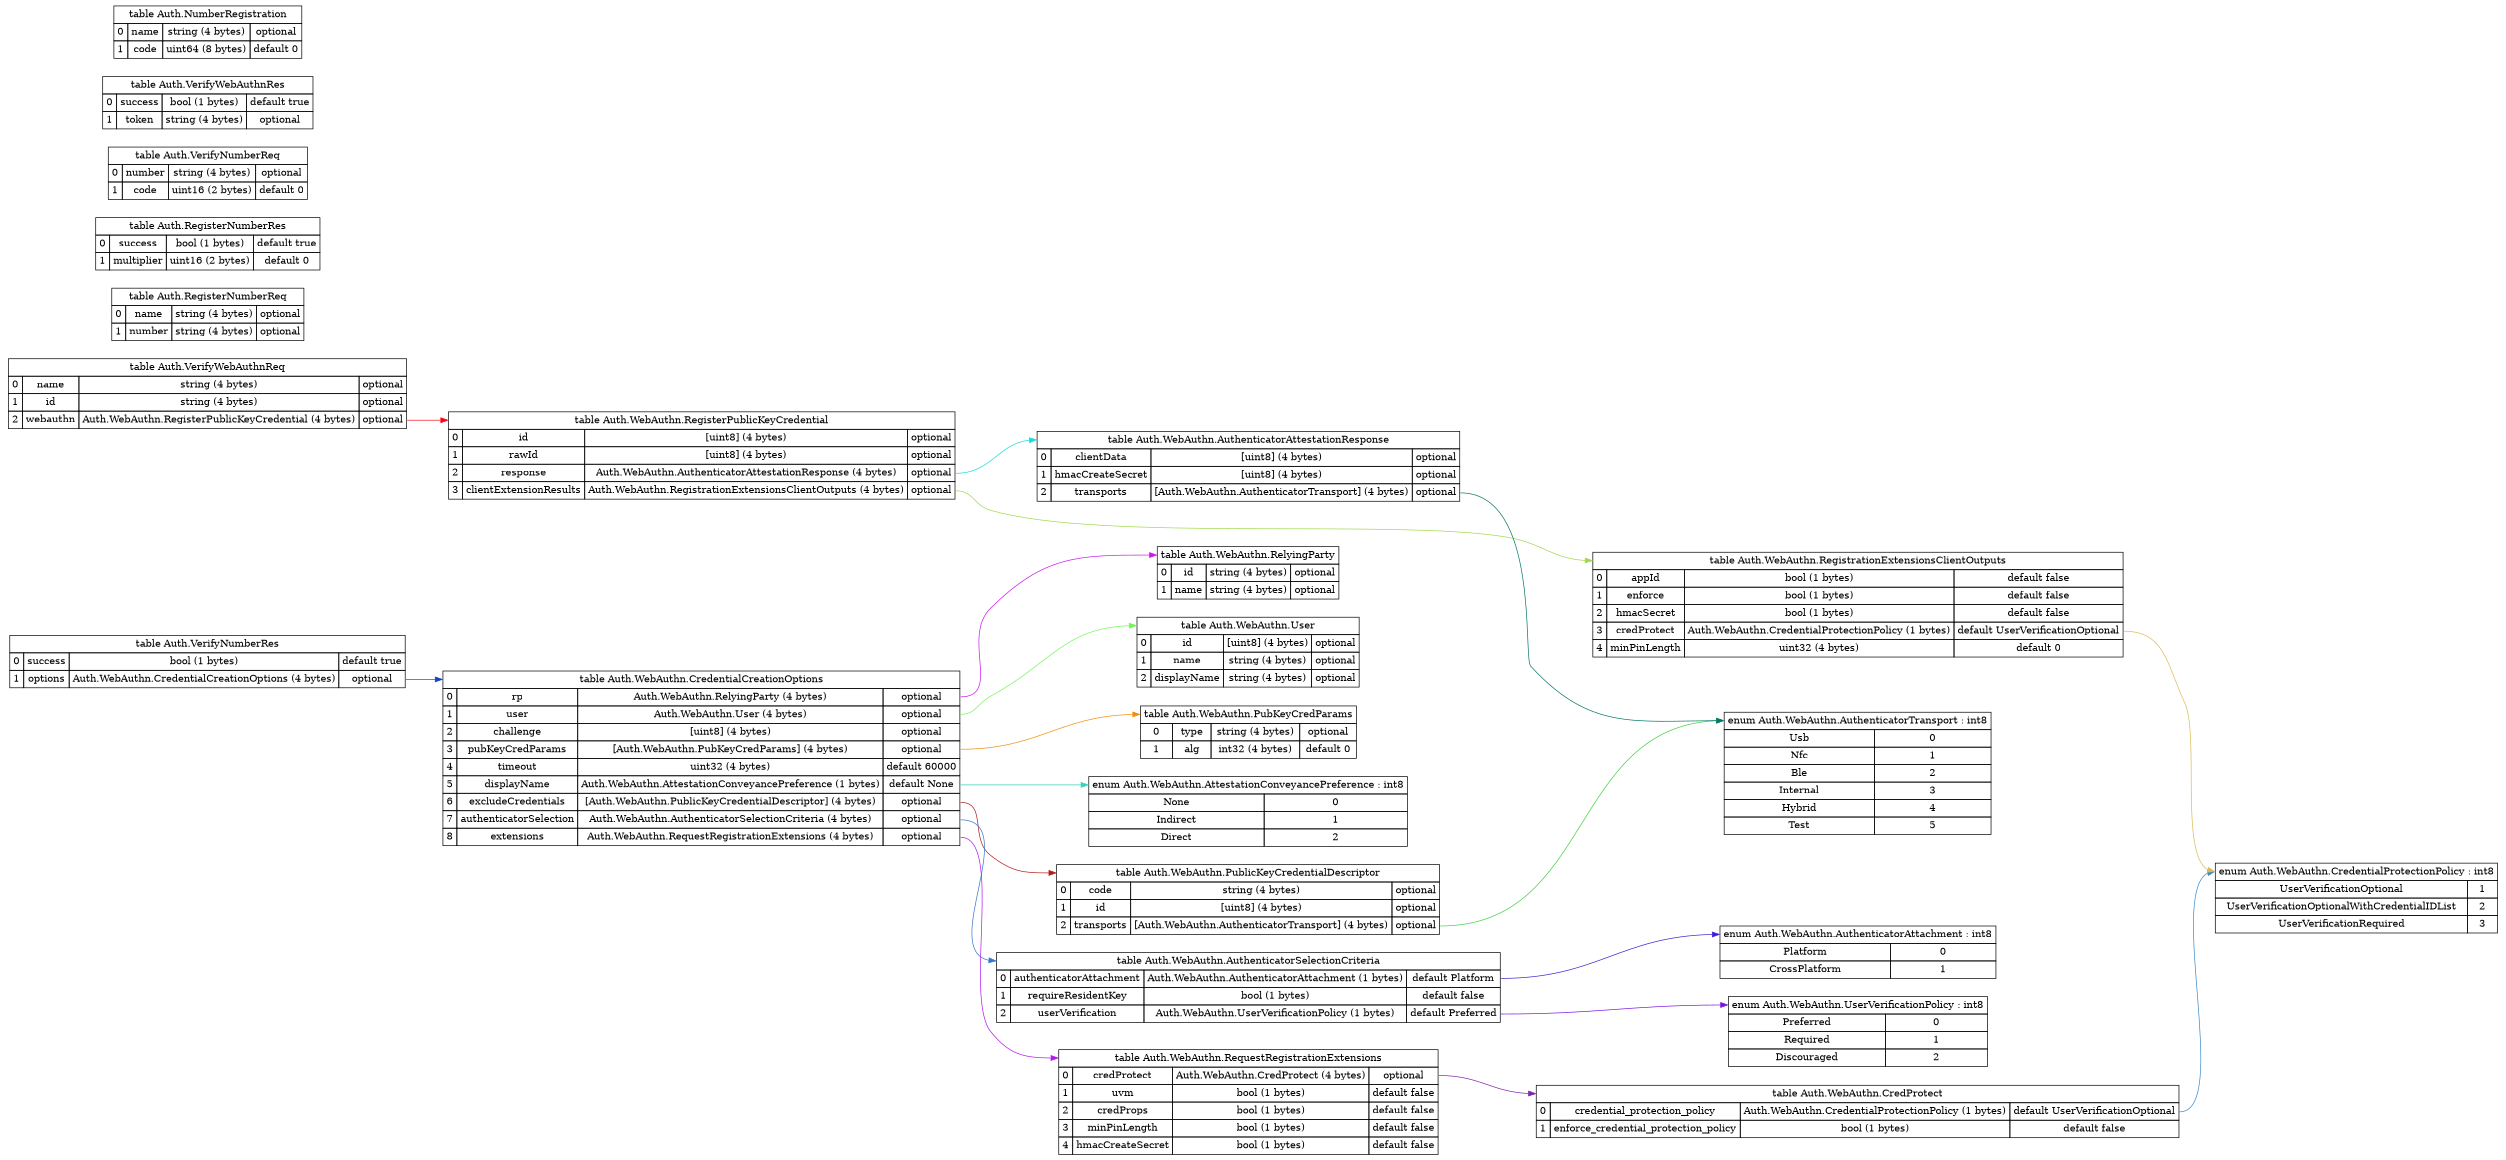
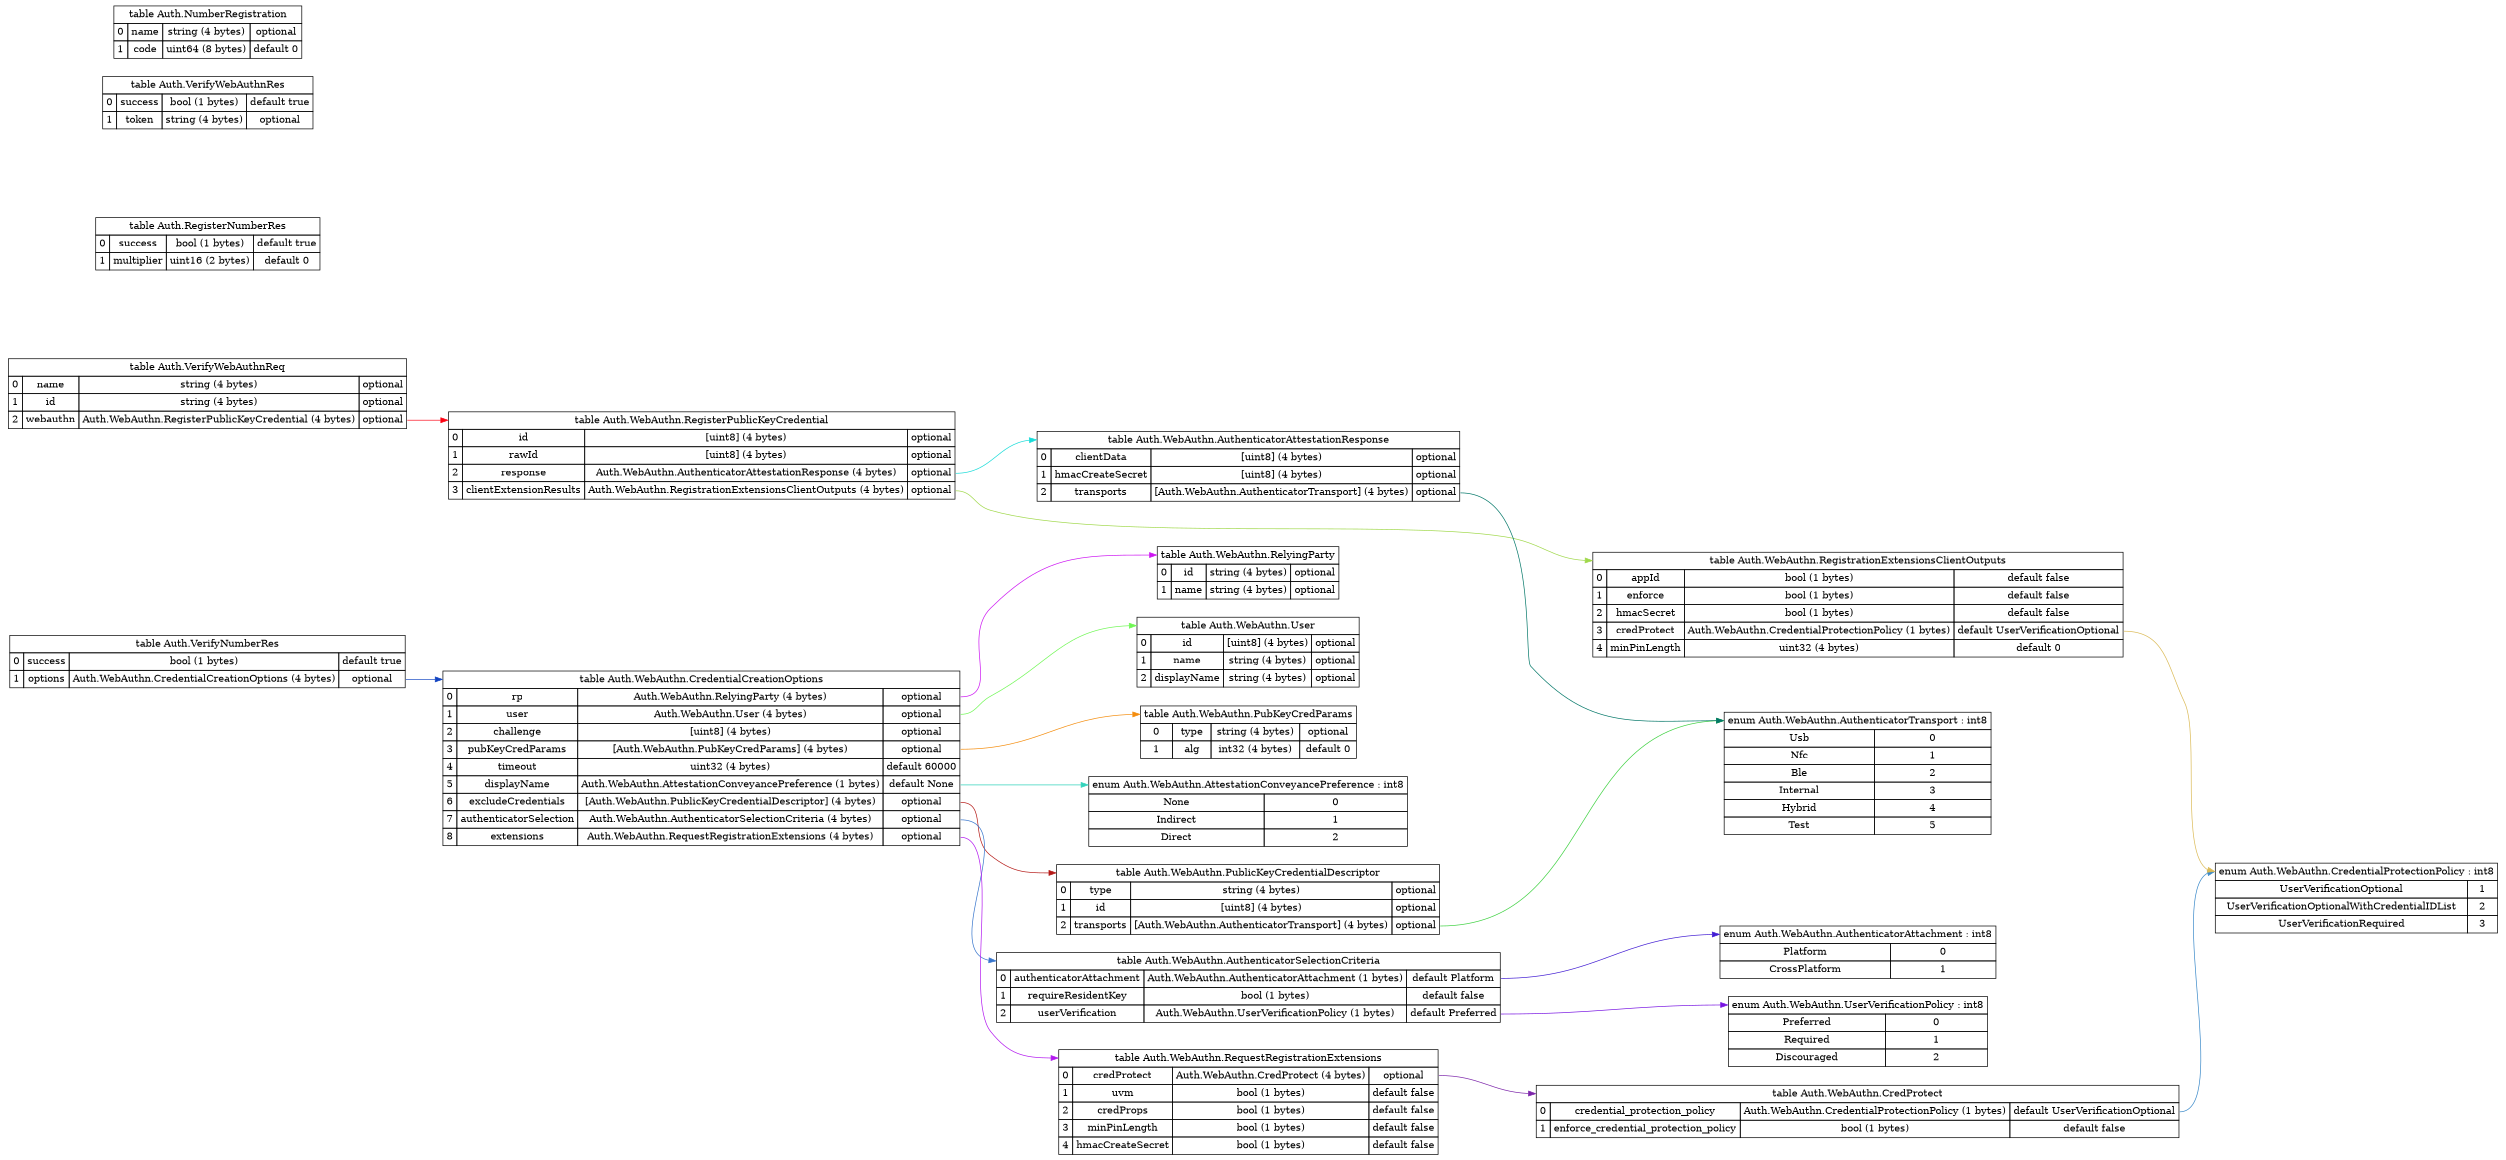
(207, 173) -> none
(207, 314) -> none
(1101, 890) -> (1101, 890)
